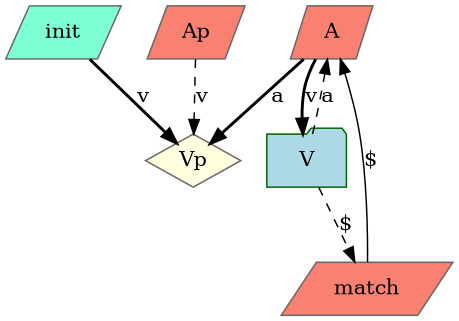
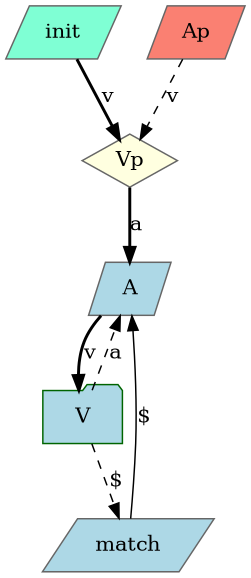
(332, 32) -> (130, 289)
(263, 96) -> (130, 217)
(367, 289) -> (128, 545)
